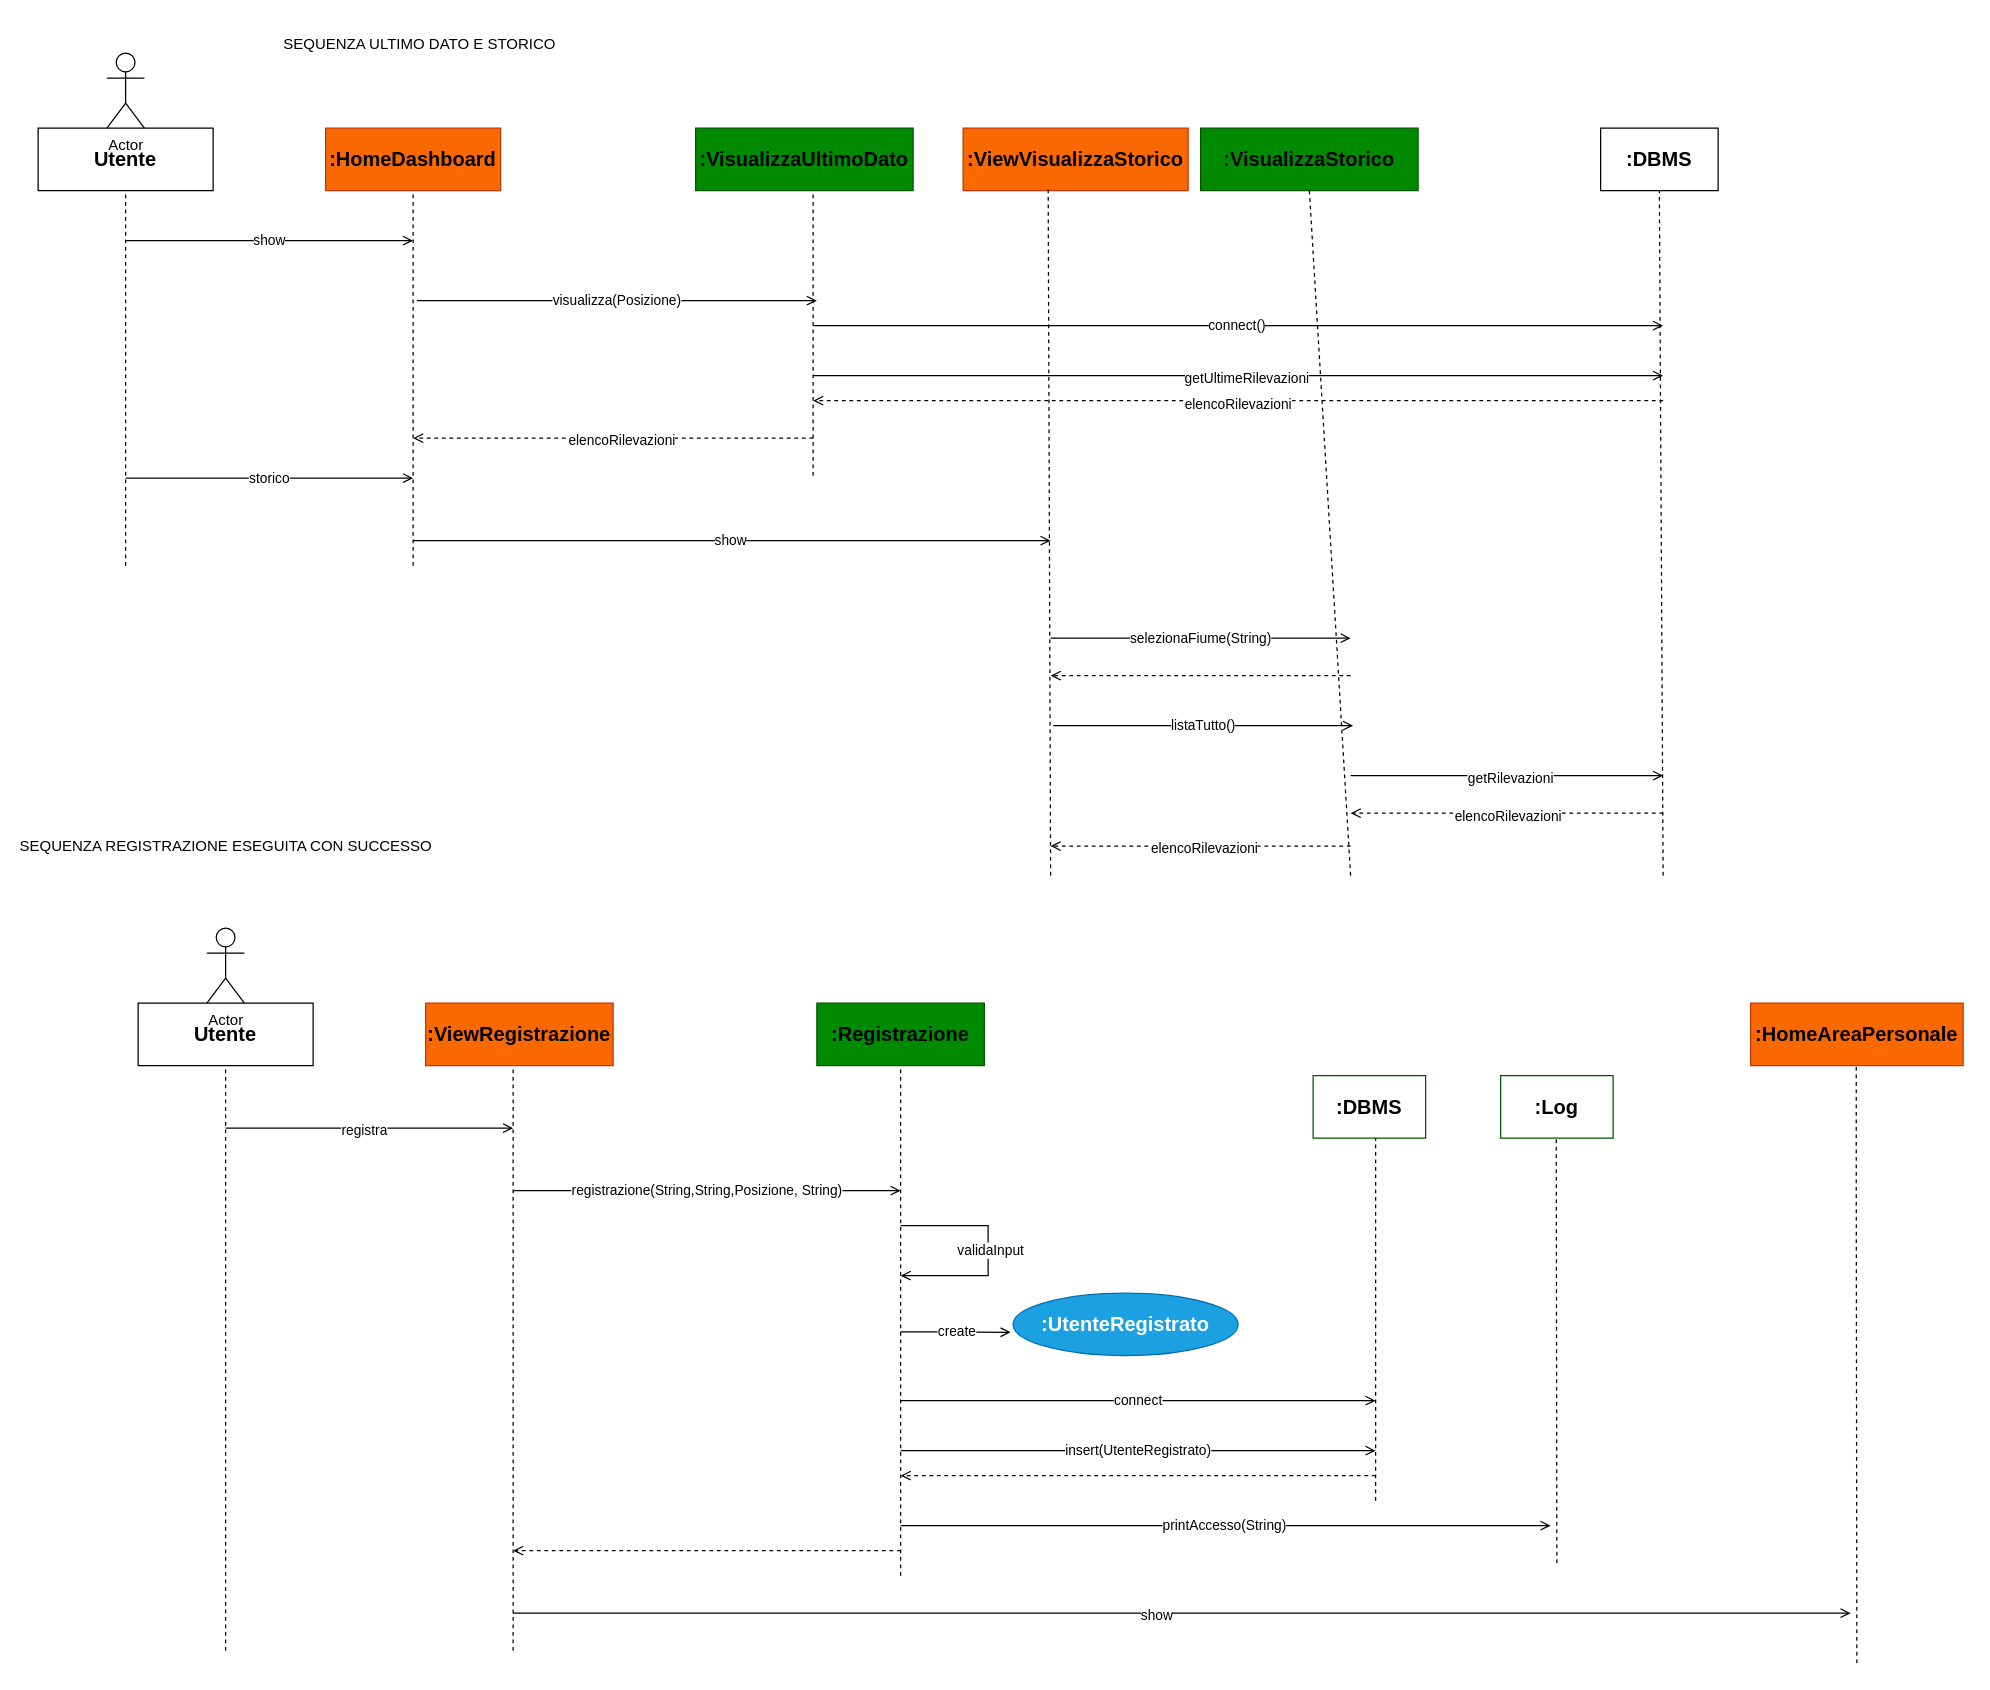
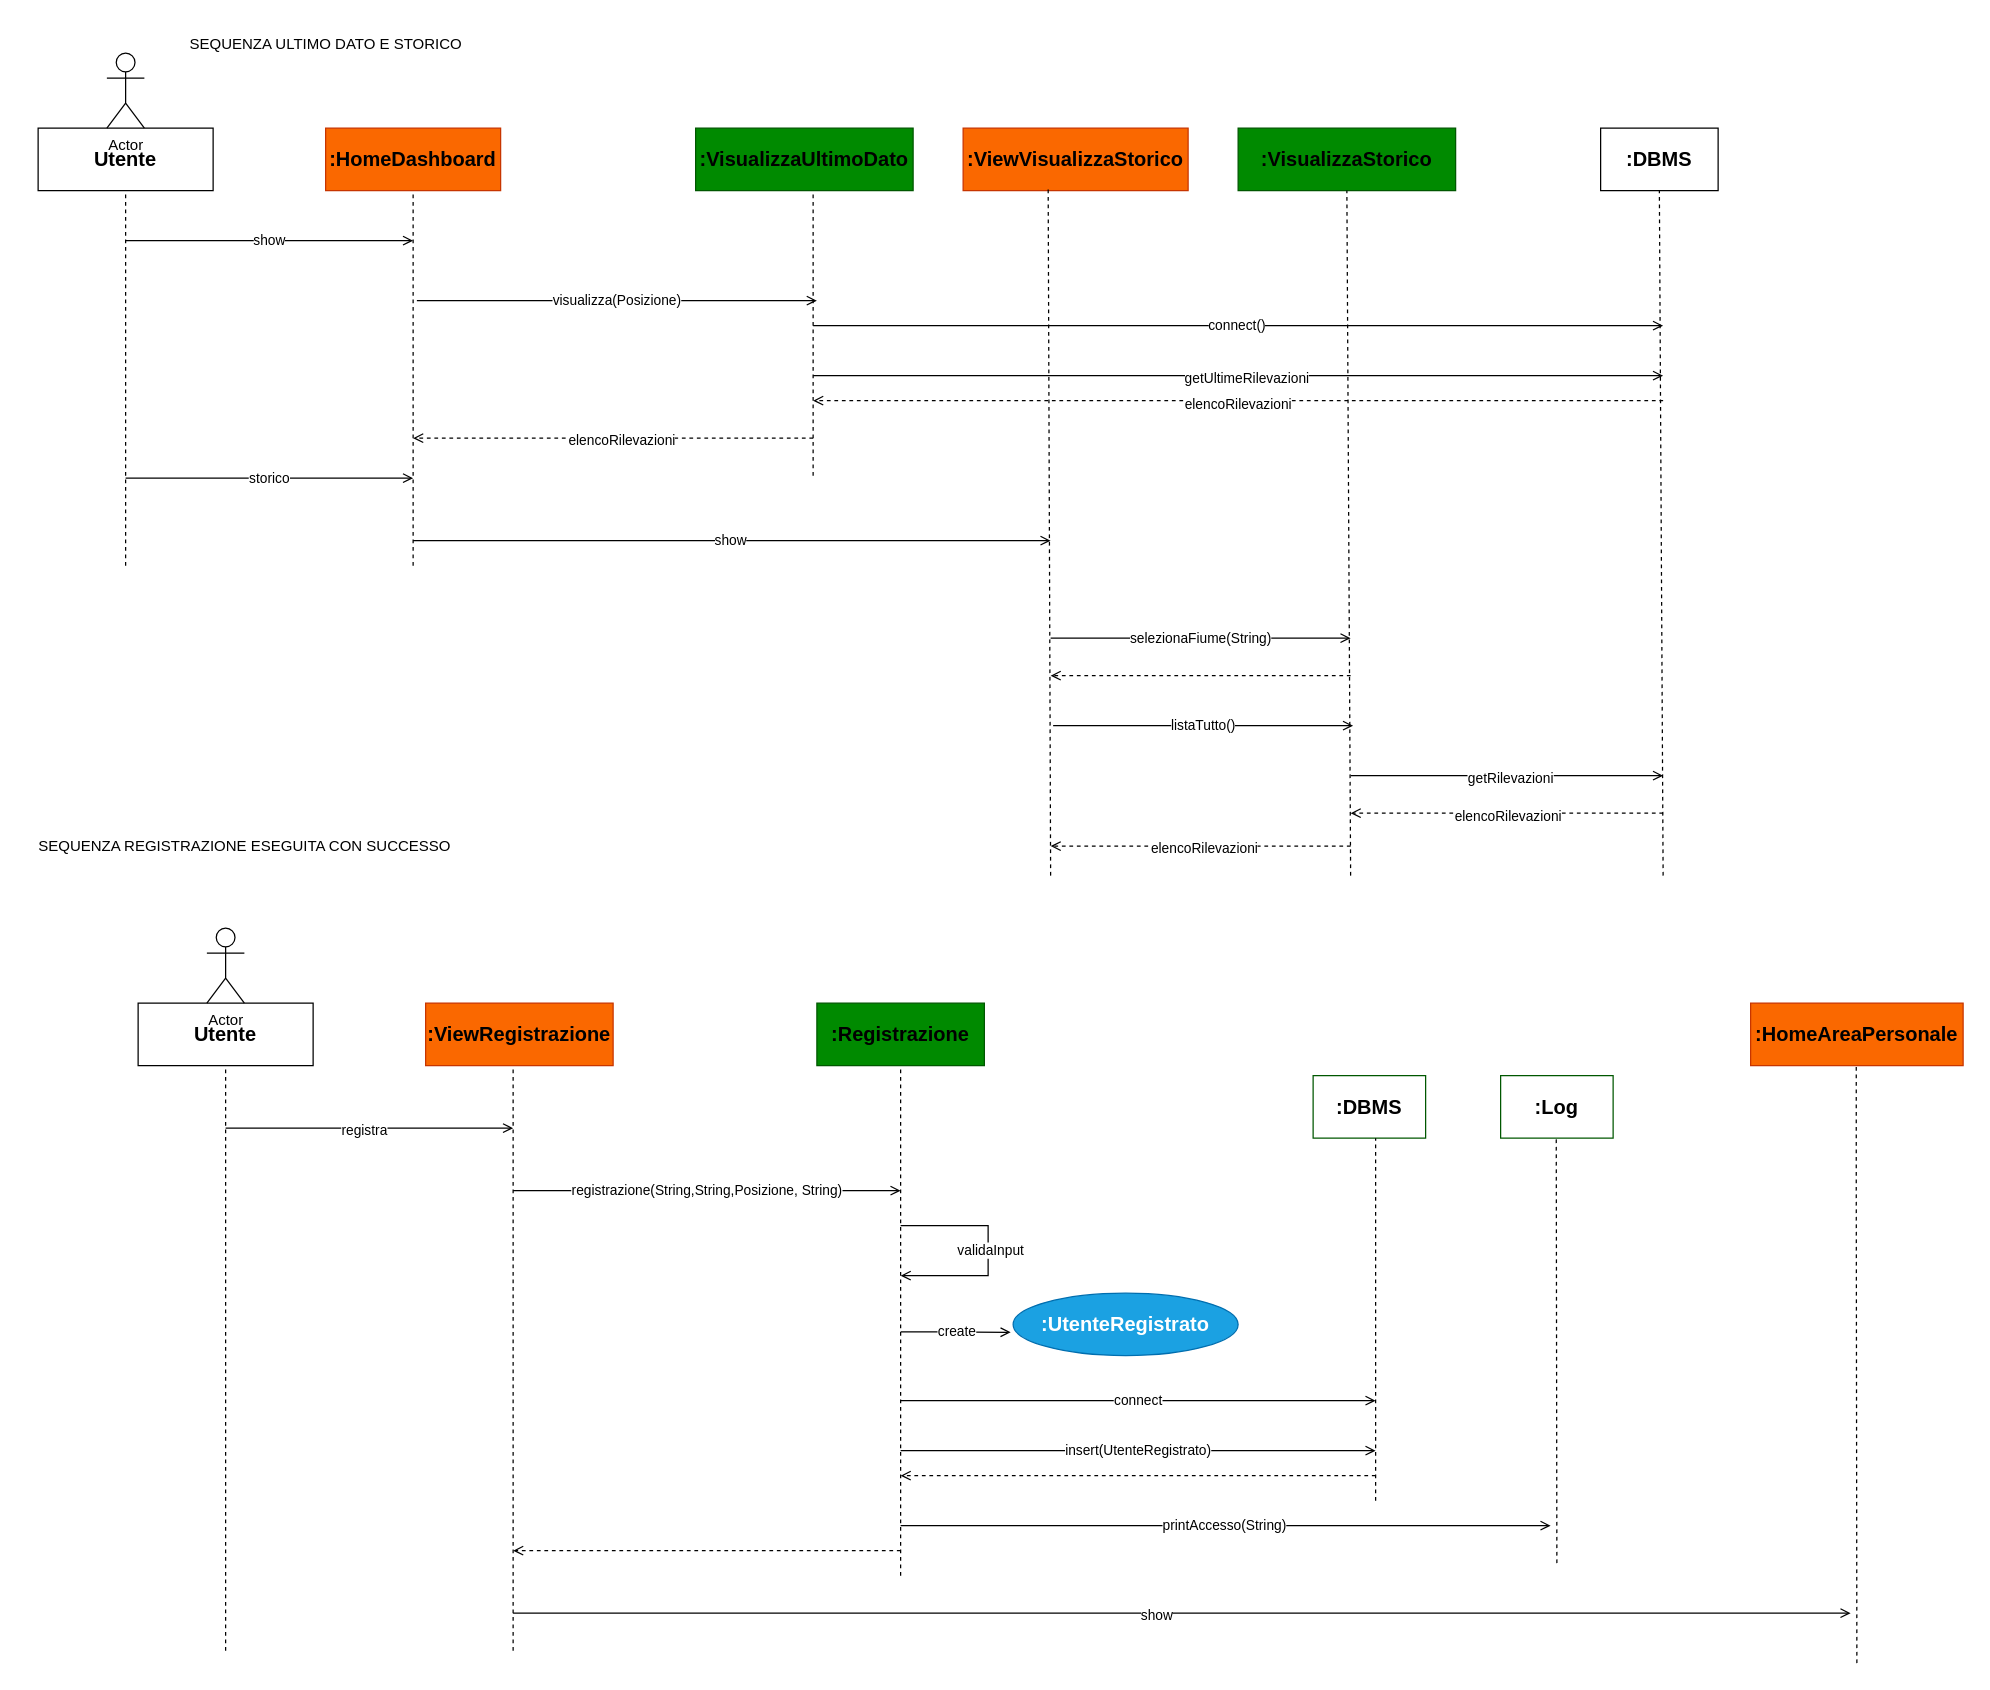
(419, 44) -> (326, 44)
(1309, 159) -> (1347, 159)
(226, 847) -> (244, 847)
